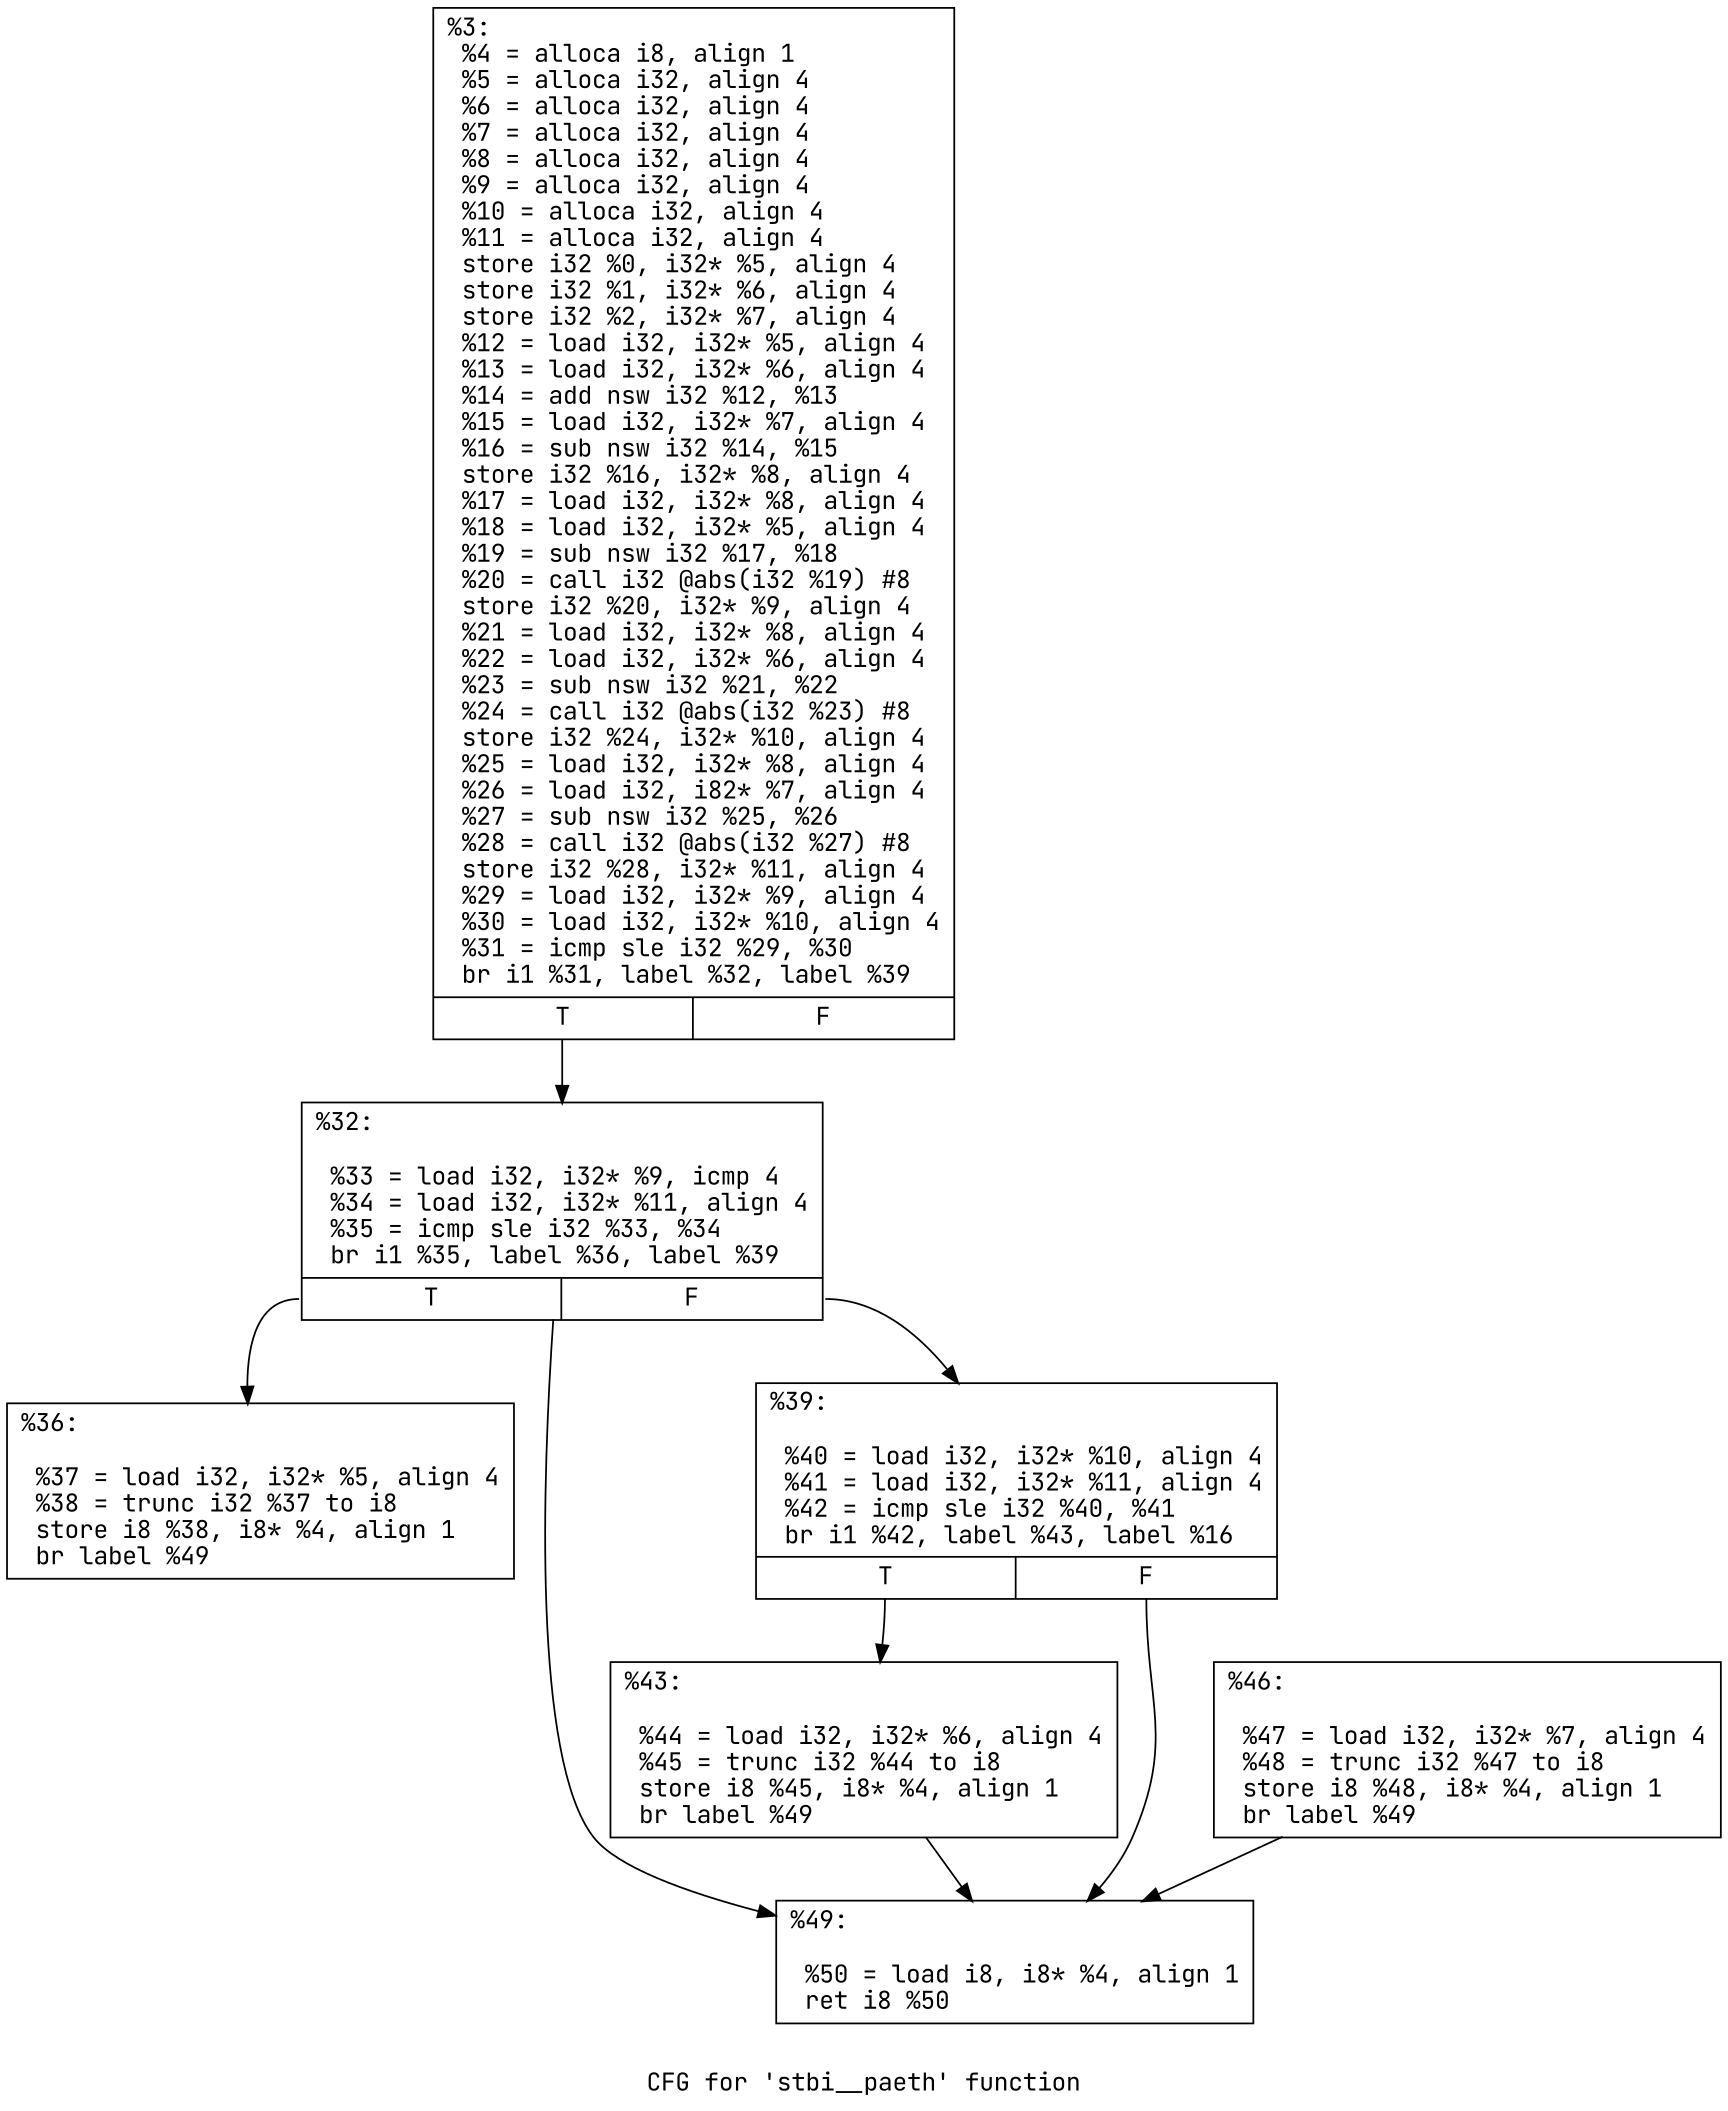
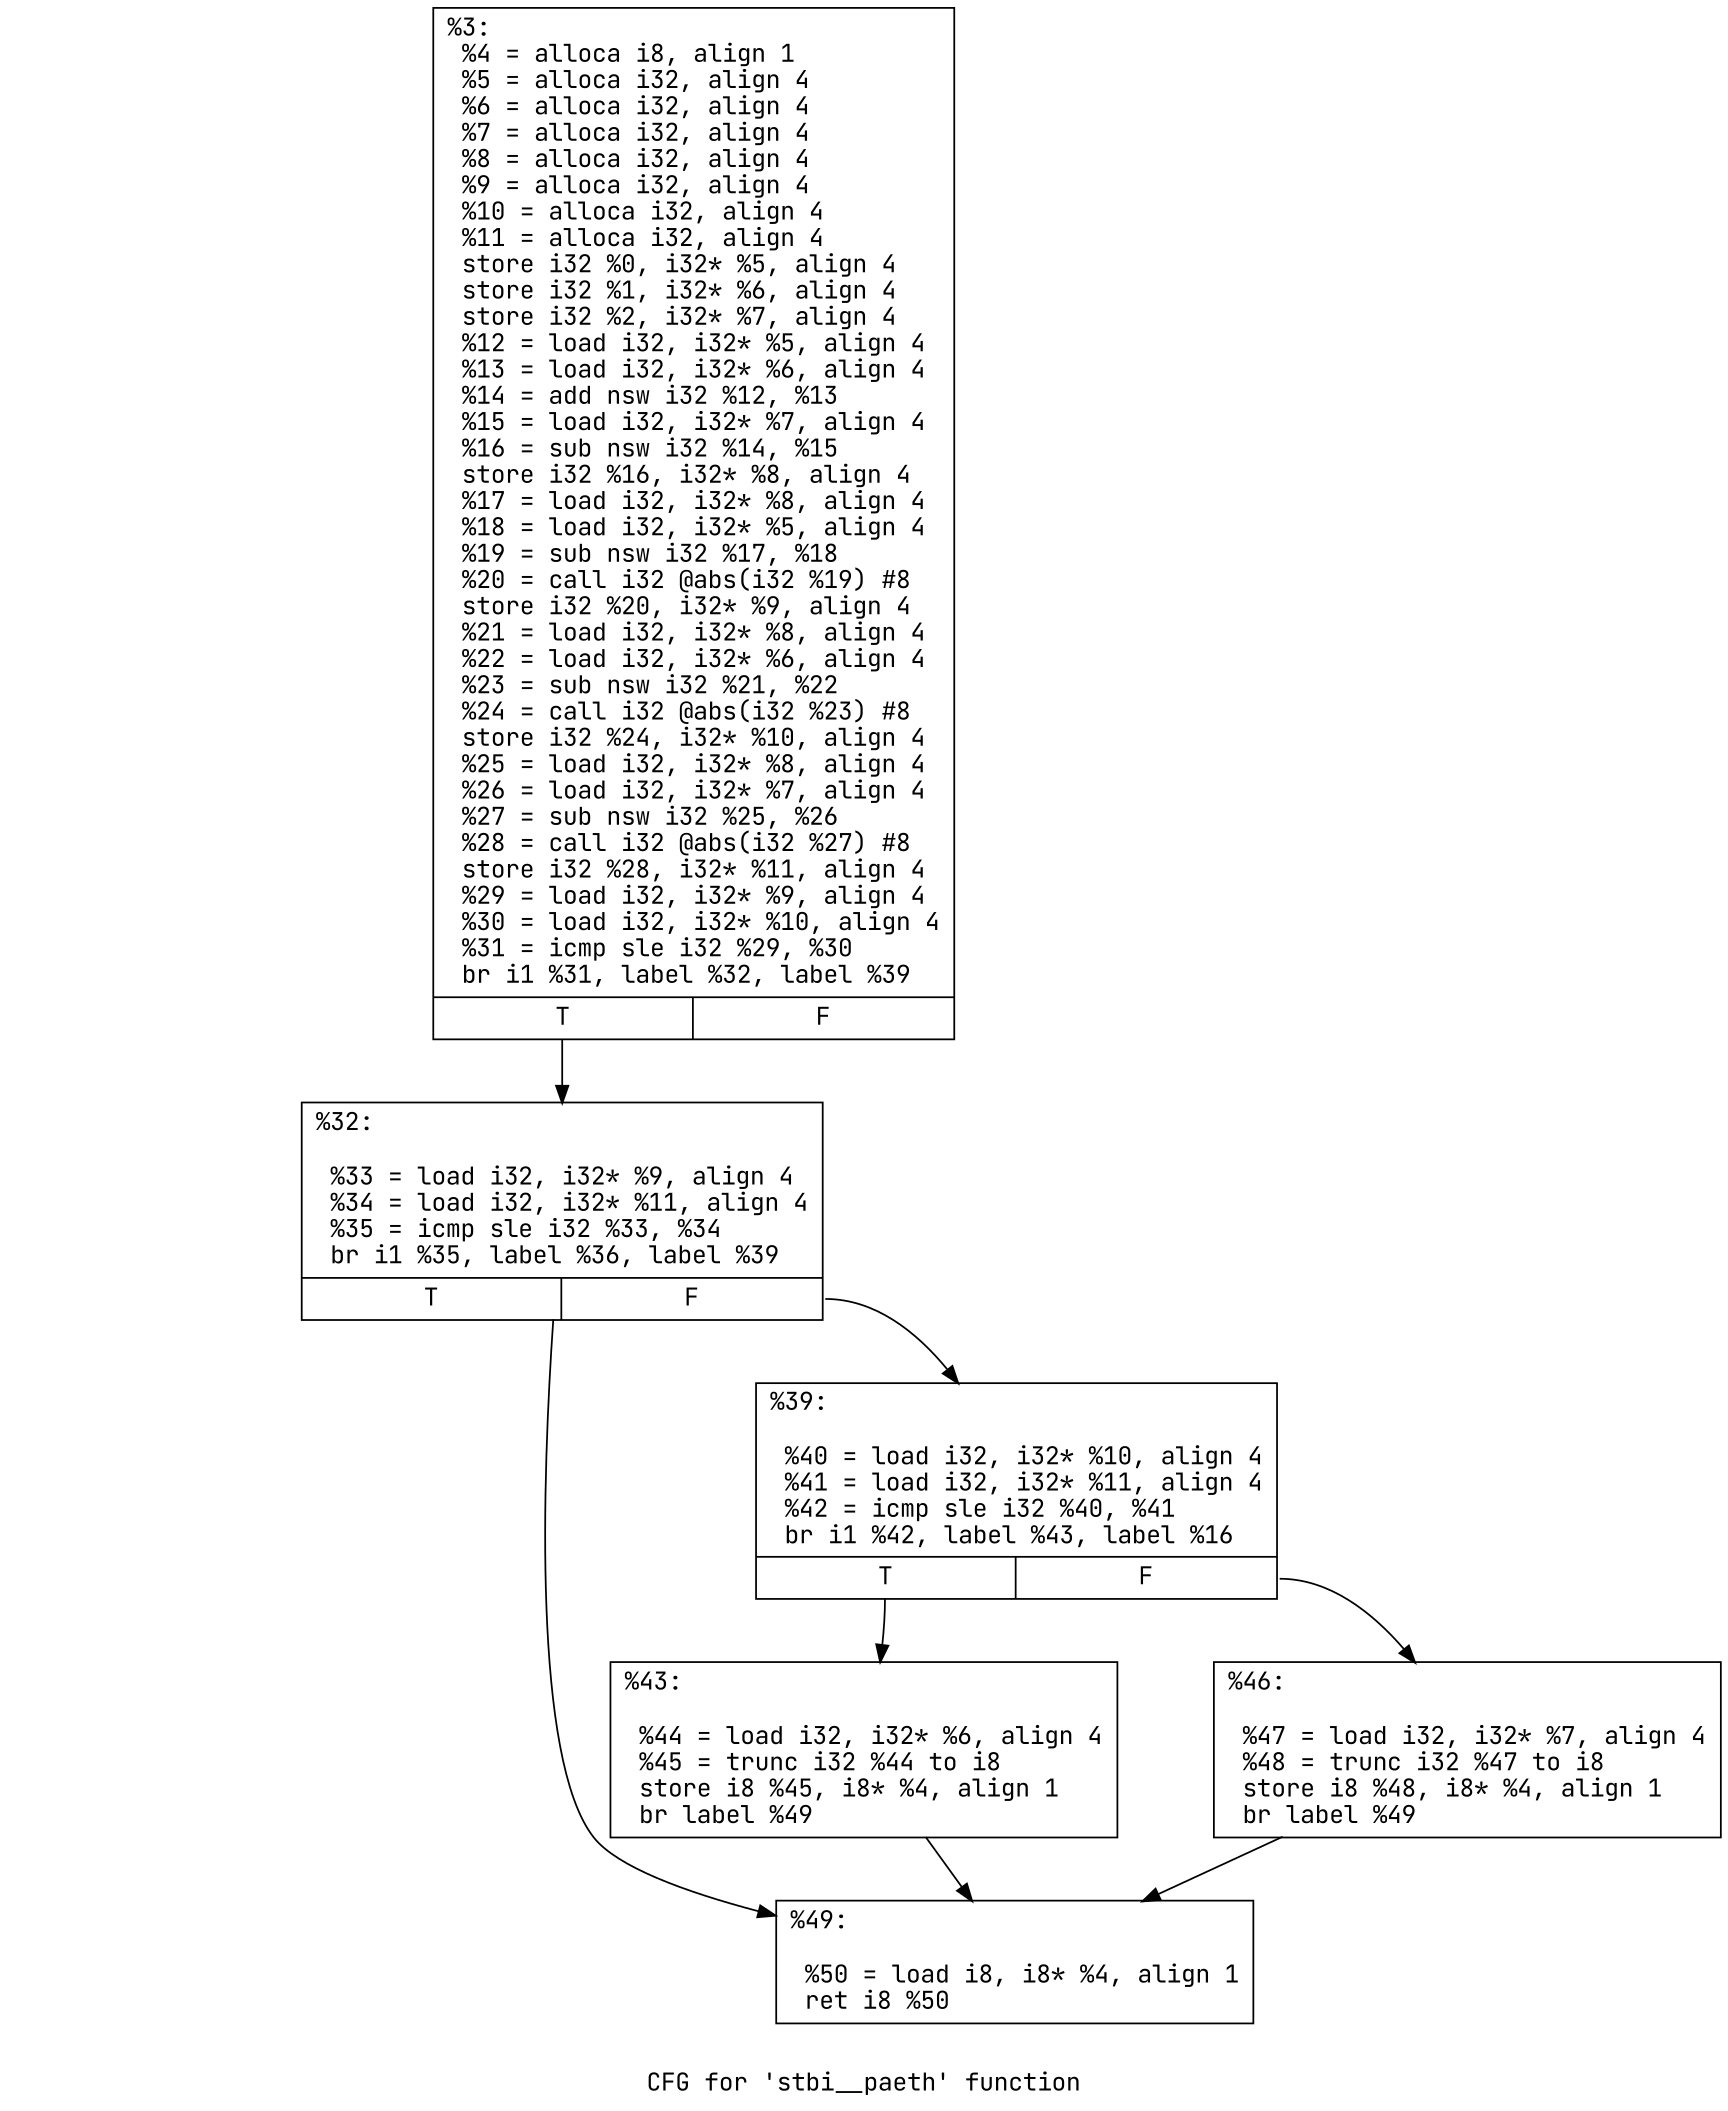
(687, 791) -> (687, 791)
(548, 1177) -> (555, 1177)
(260, 1491) -> none
(1155, 1750) -> (1349, 1600)
